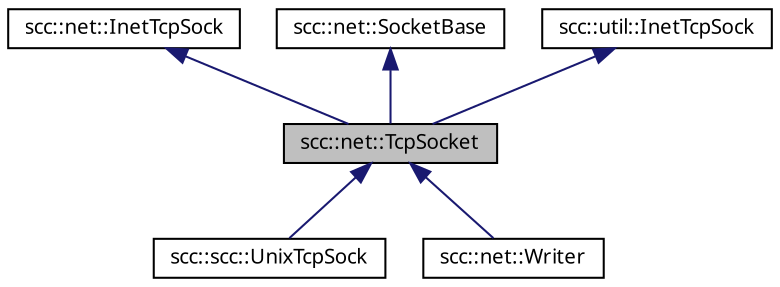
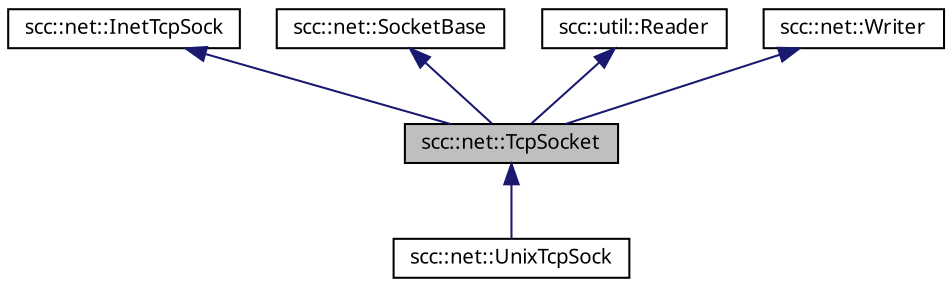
(657, 29) -> (634, 29)
(460, 208) -> (673, 89)
(270, 258) -> (511, 258)
